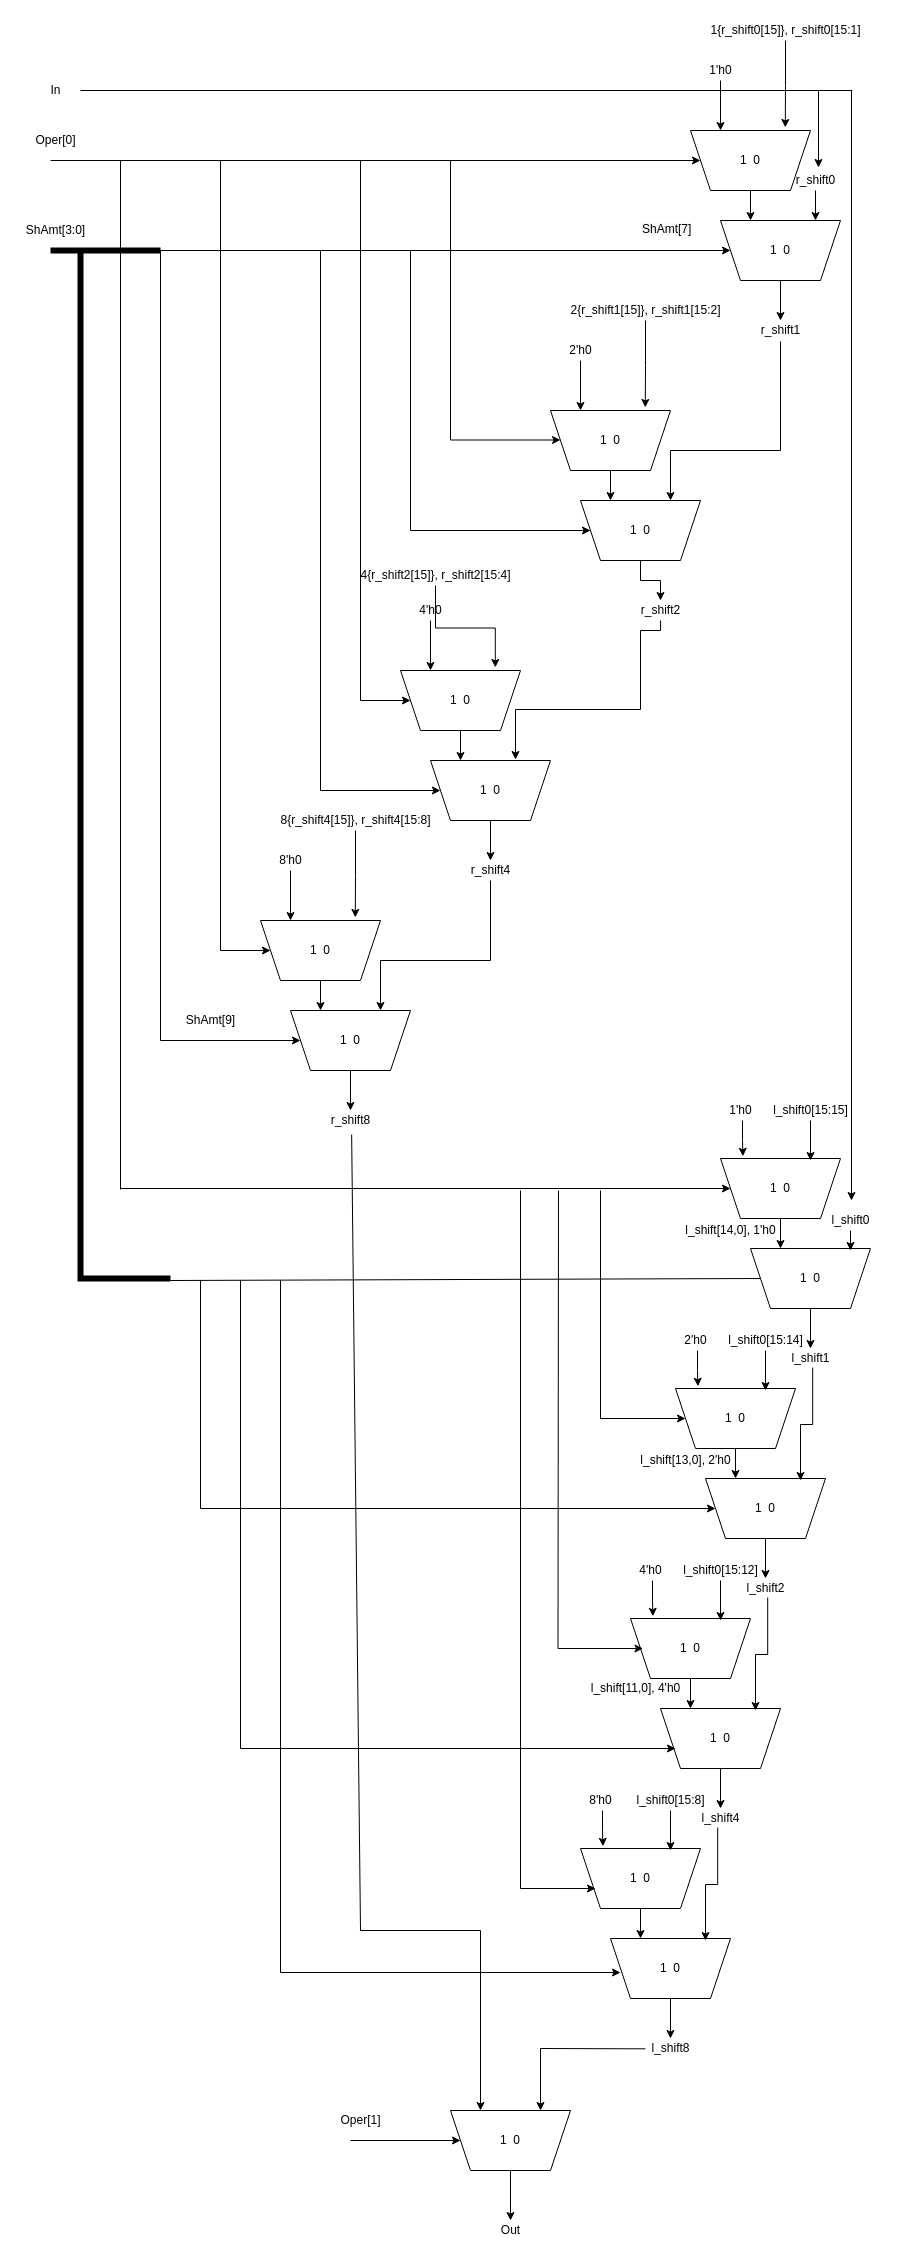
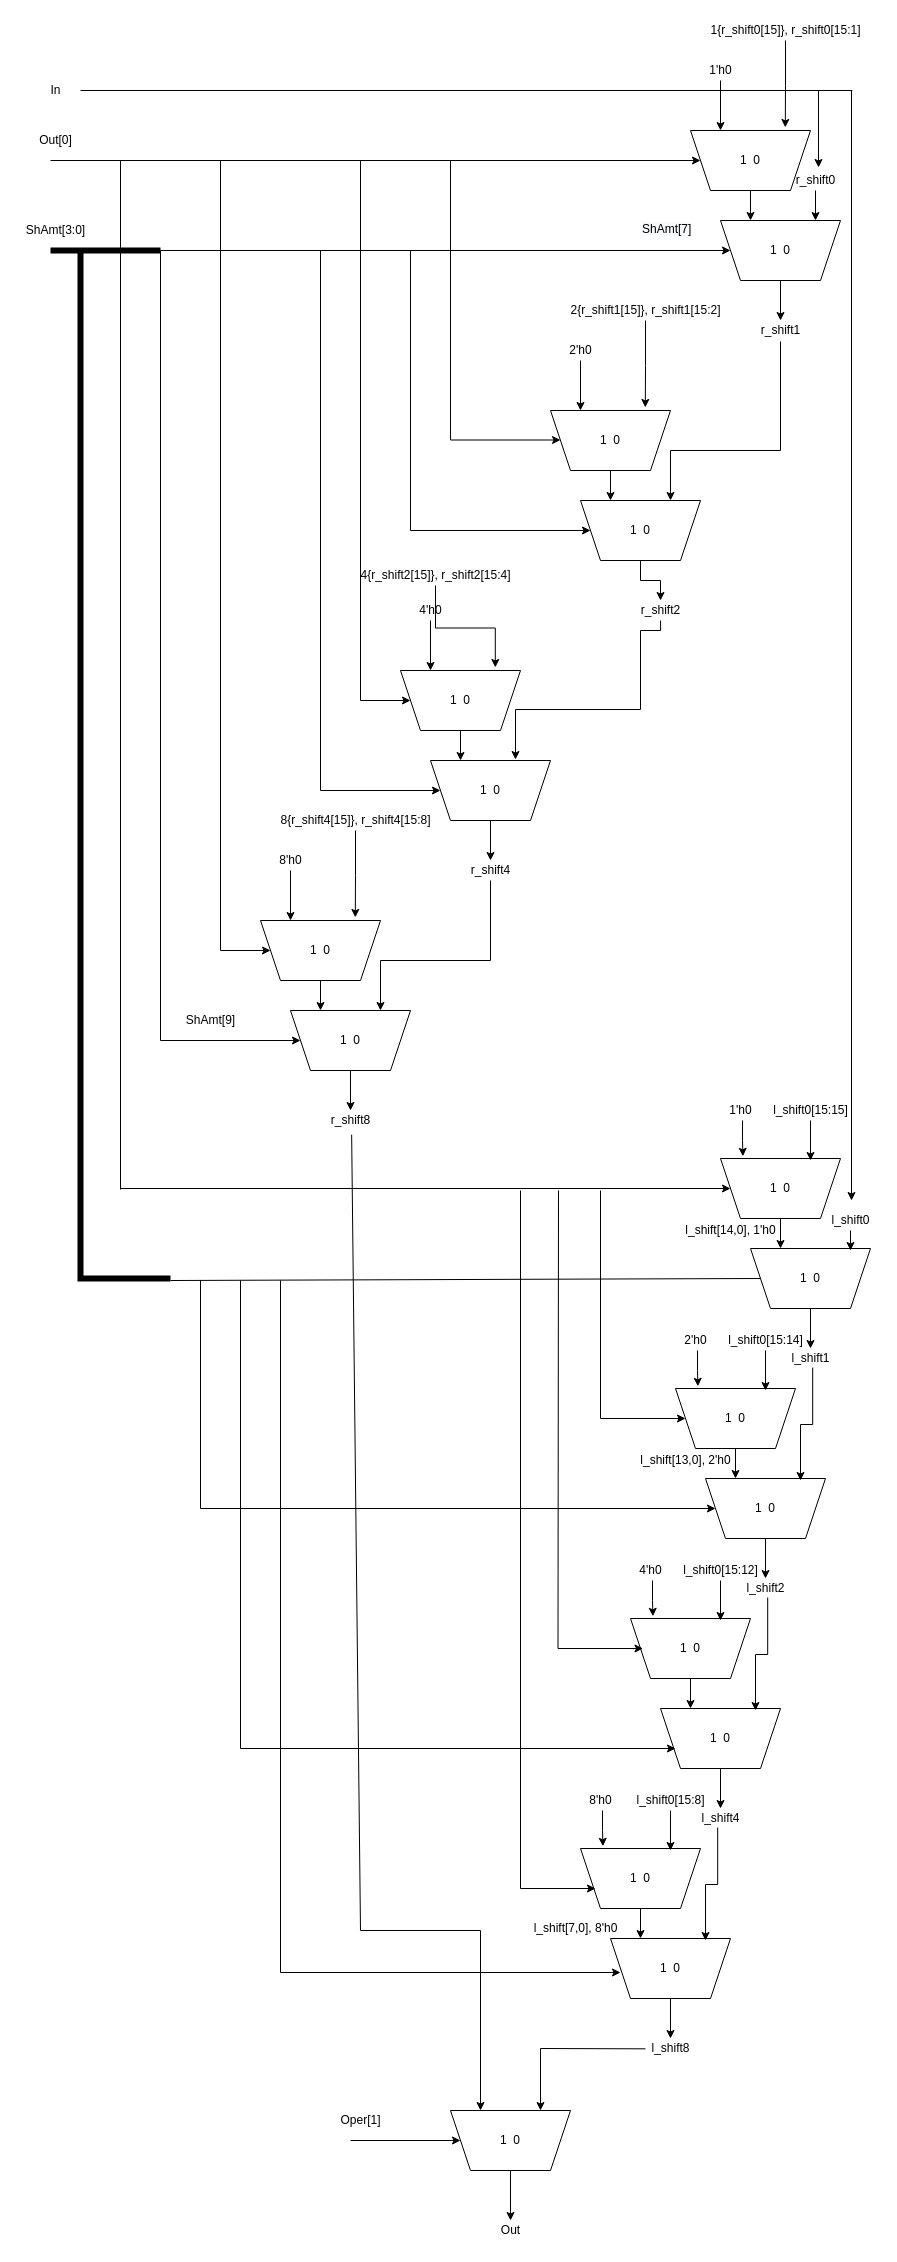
(56, 141) -> (56, 141)
(636, 1689) -> none
none -> (576, 1929)
